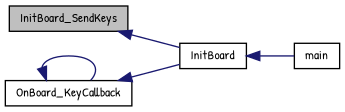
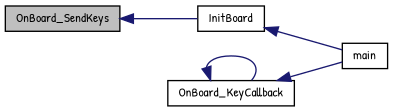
(69, 19) -> (63, 19)
(156, 71) -> (316, 69)
